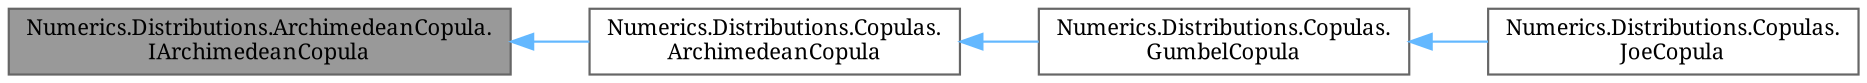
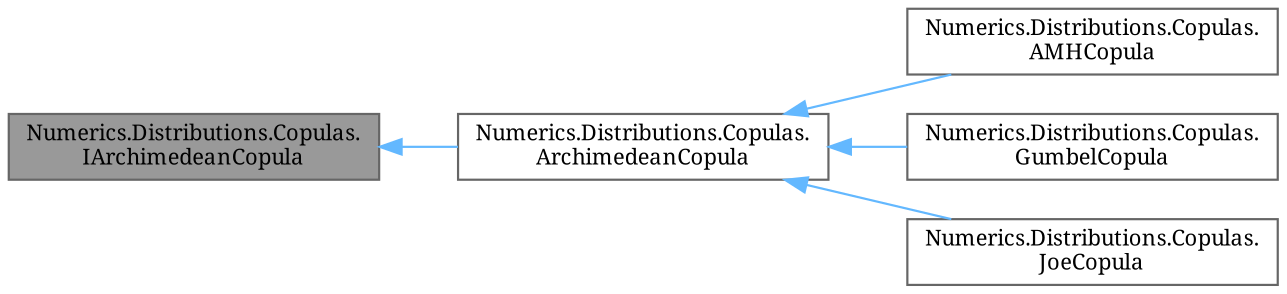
(260, 42) -> (194, 147)
none -> (1093, 42)
(1460, 42) -> (879, 202)
